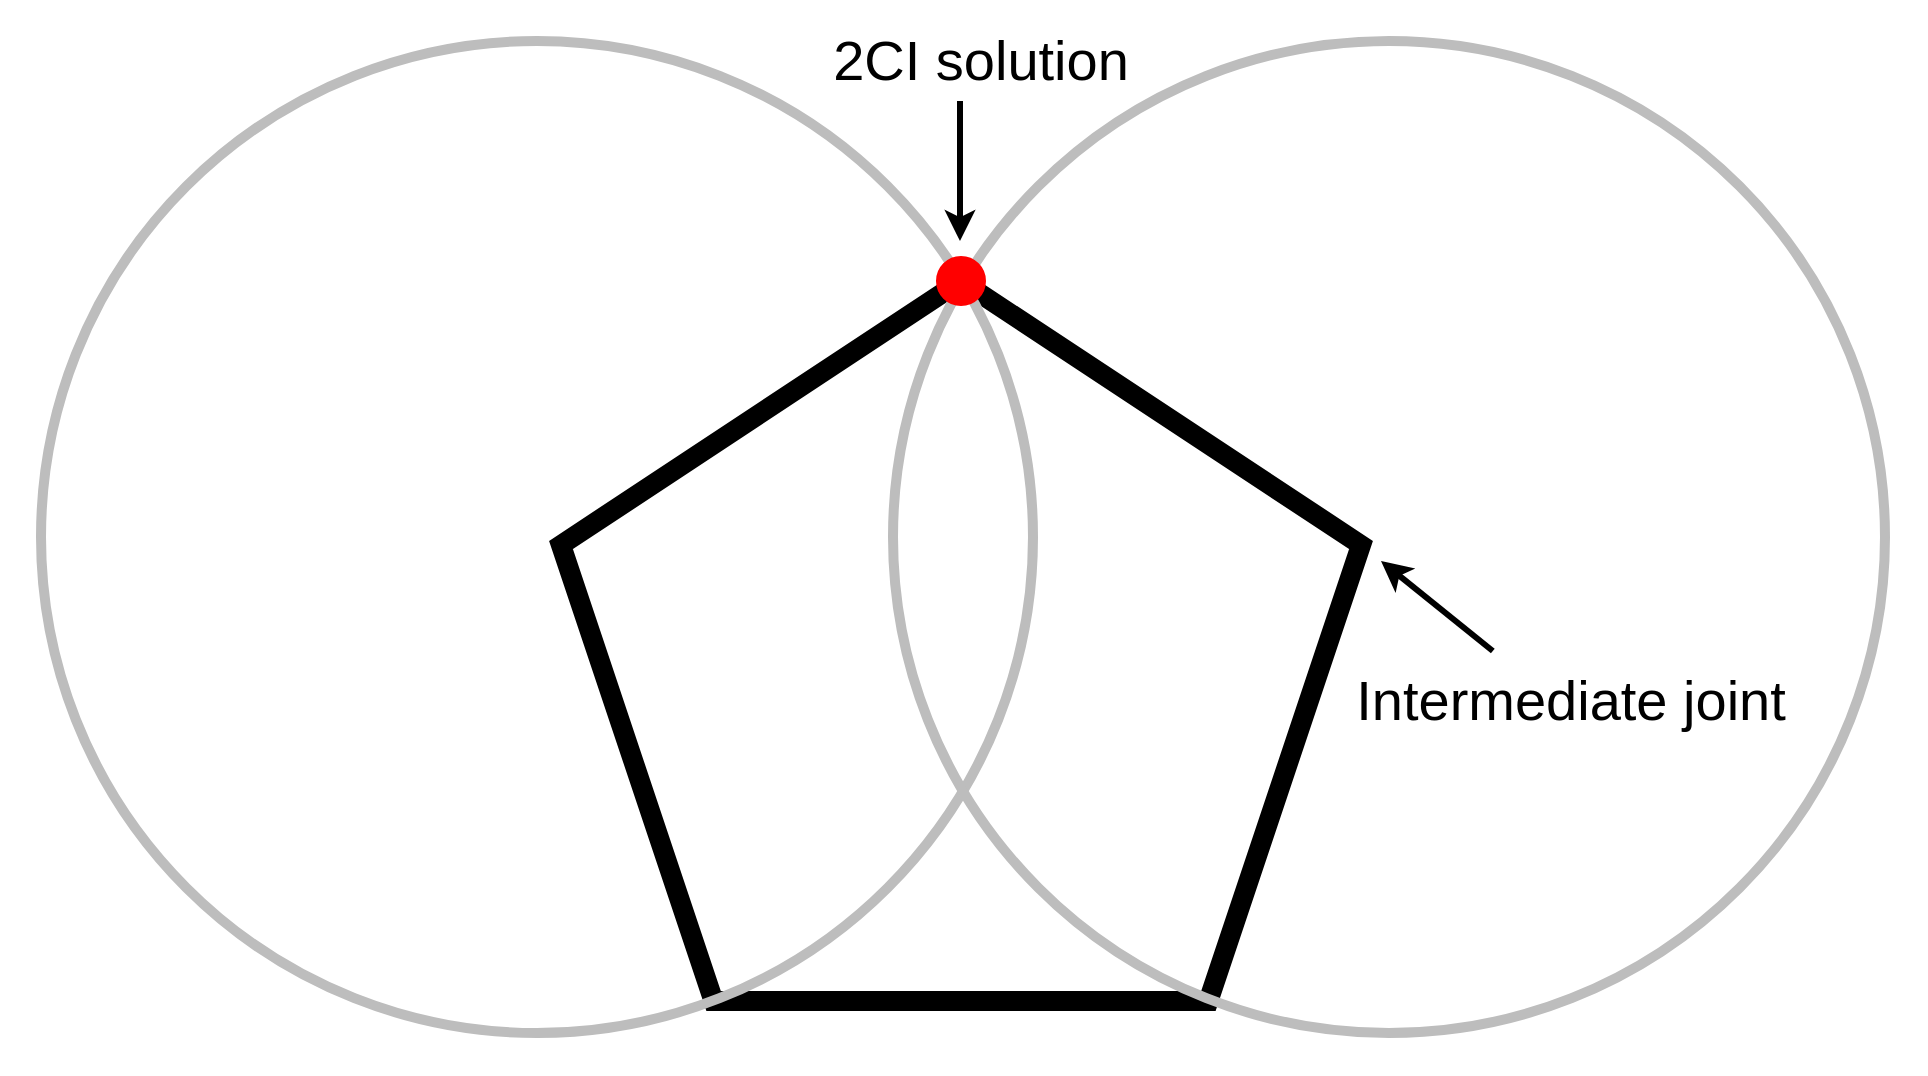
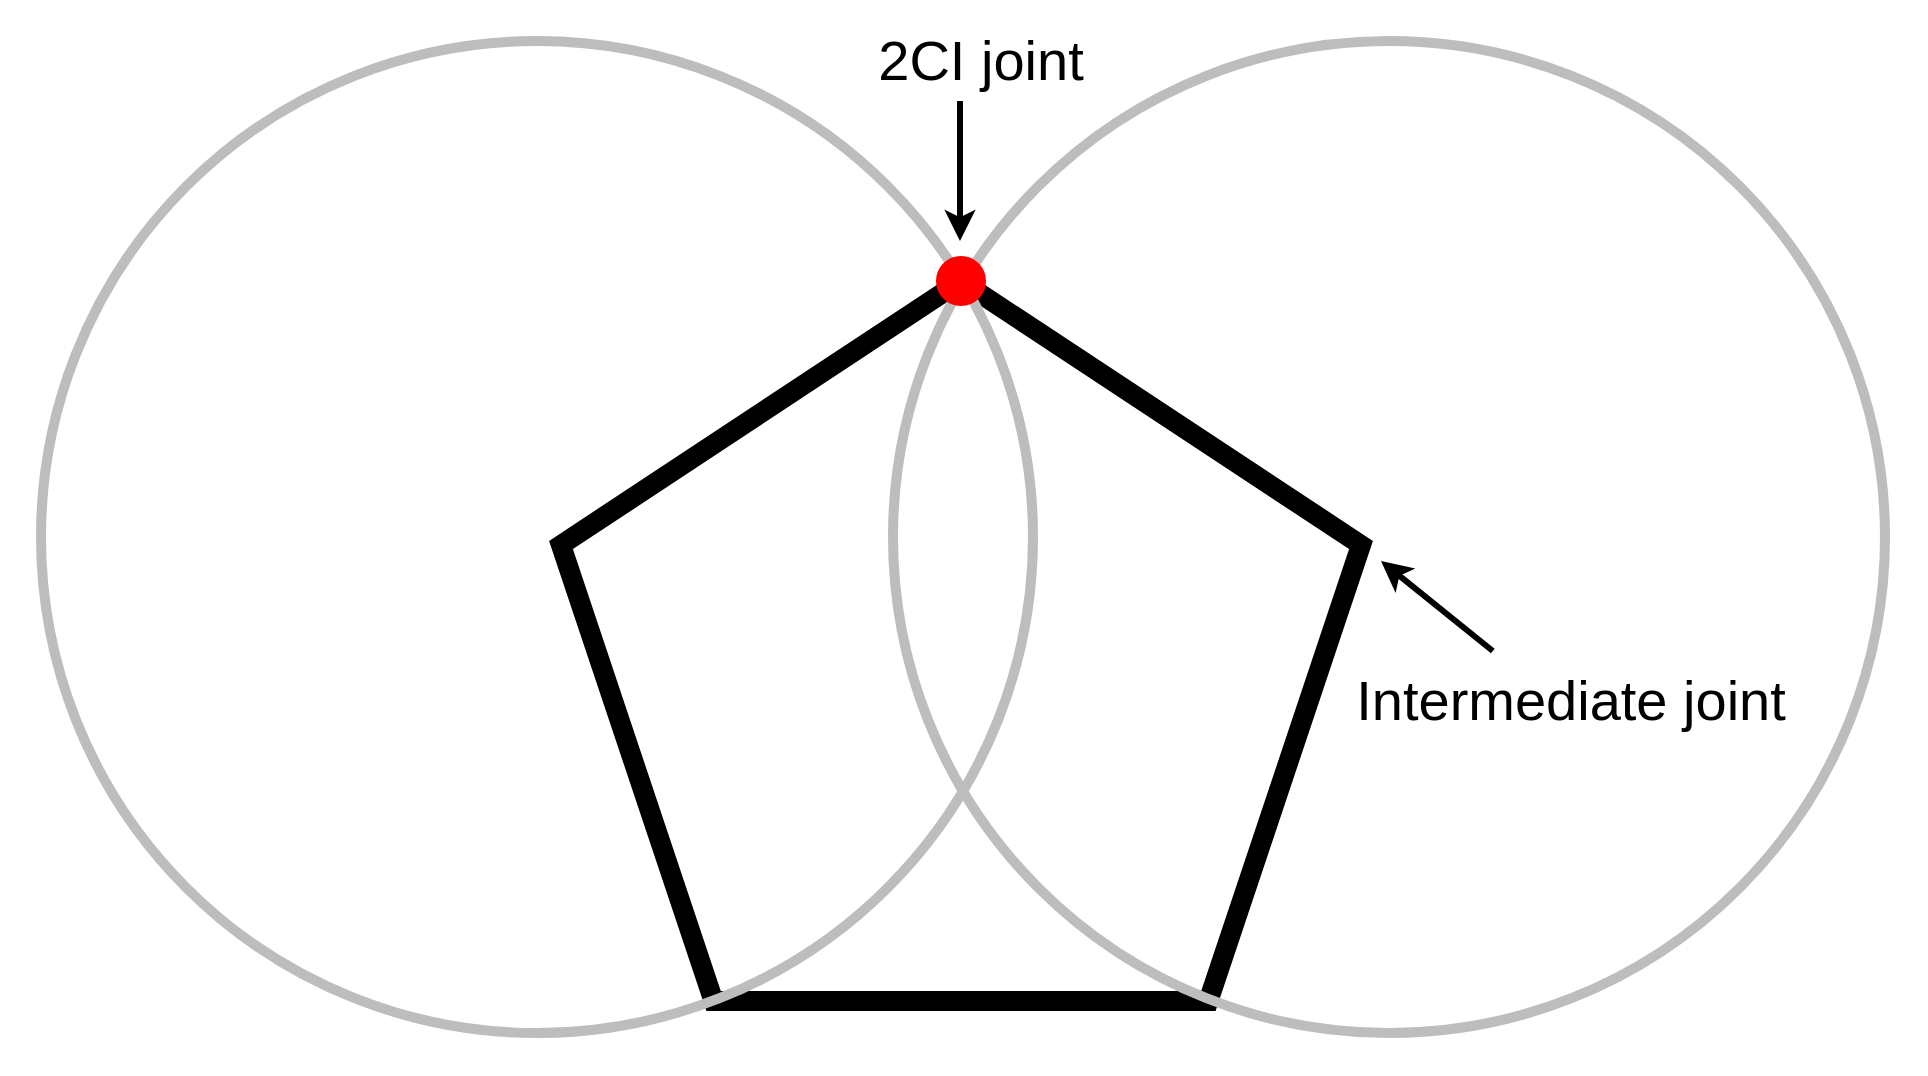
(982, 61) -> (982, 61)
